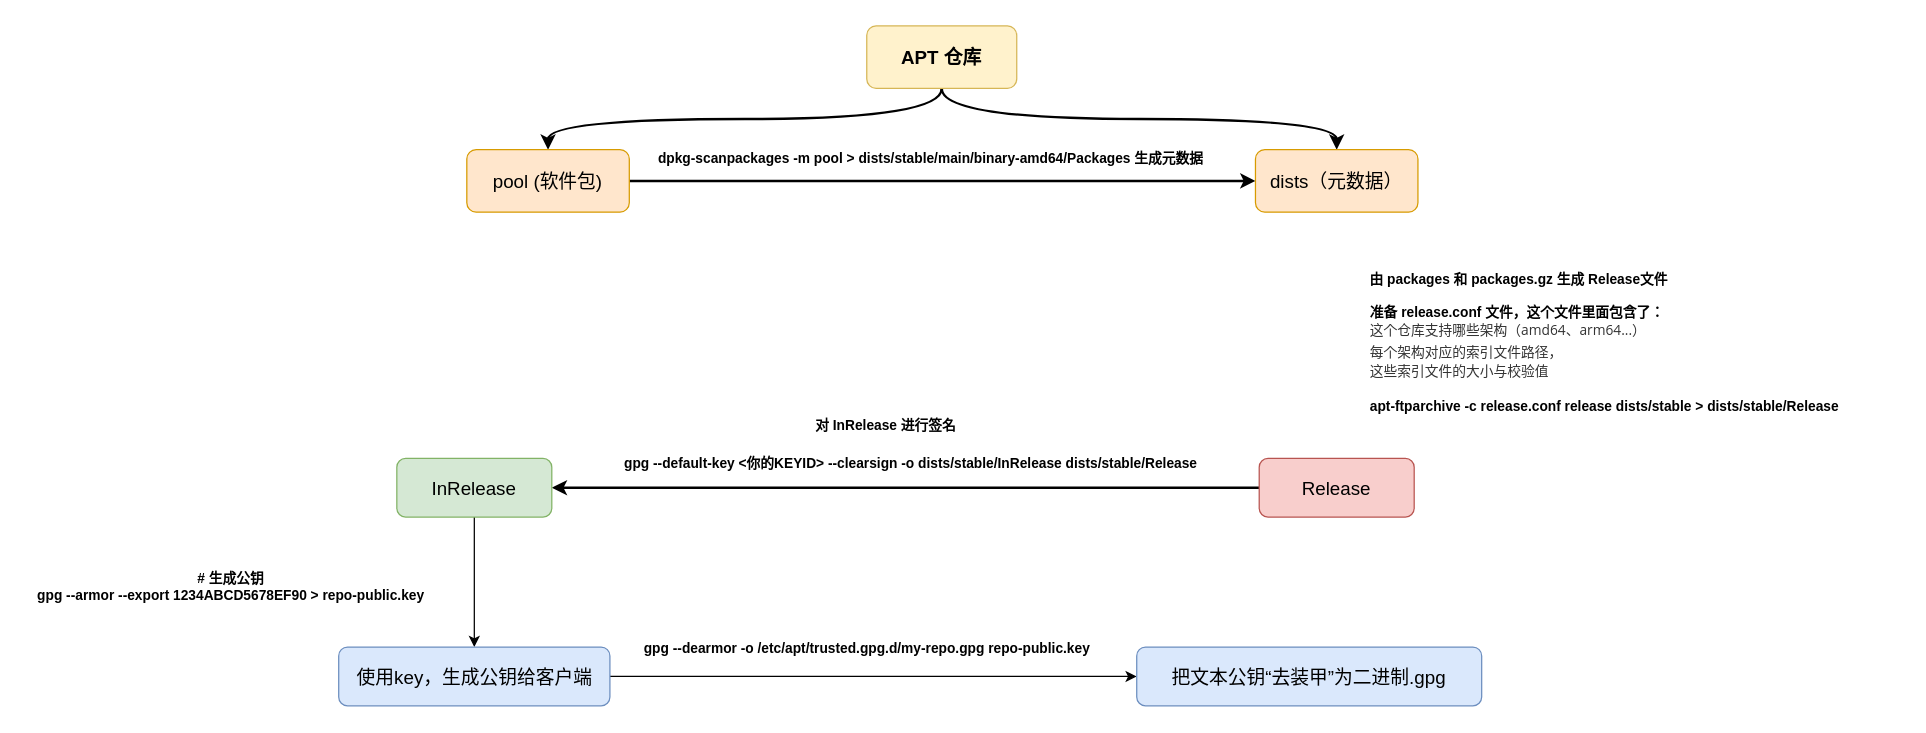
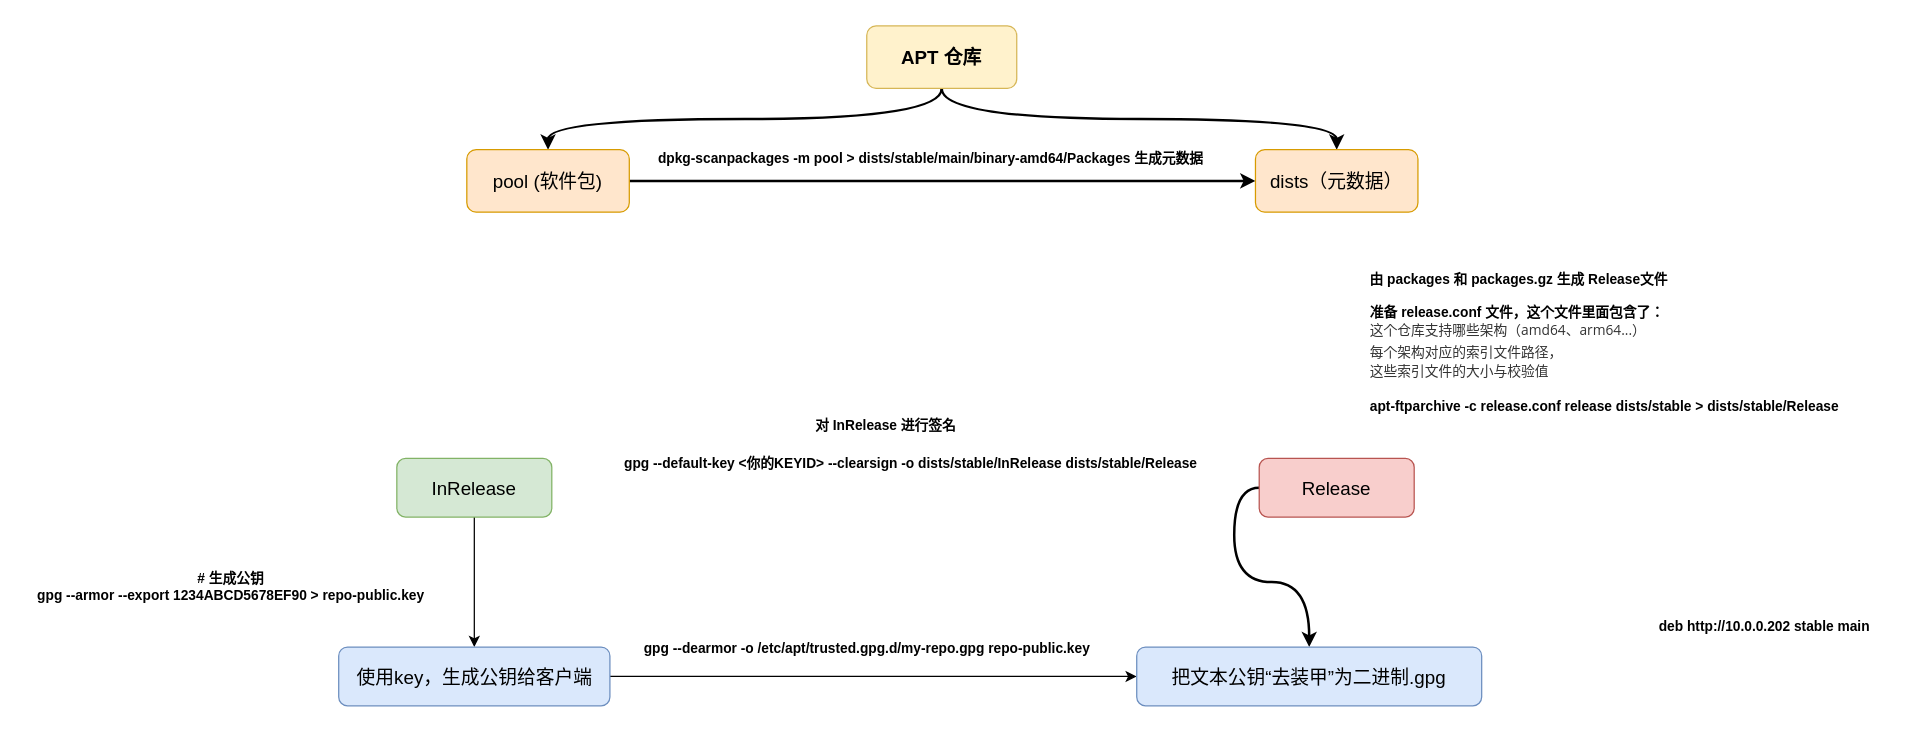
(907, 488) -> (1250, 576)
none -> (1764, 626)
